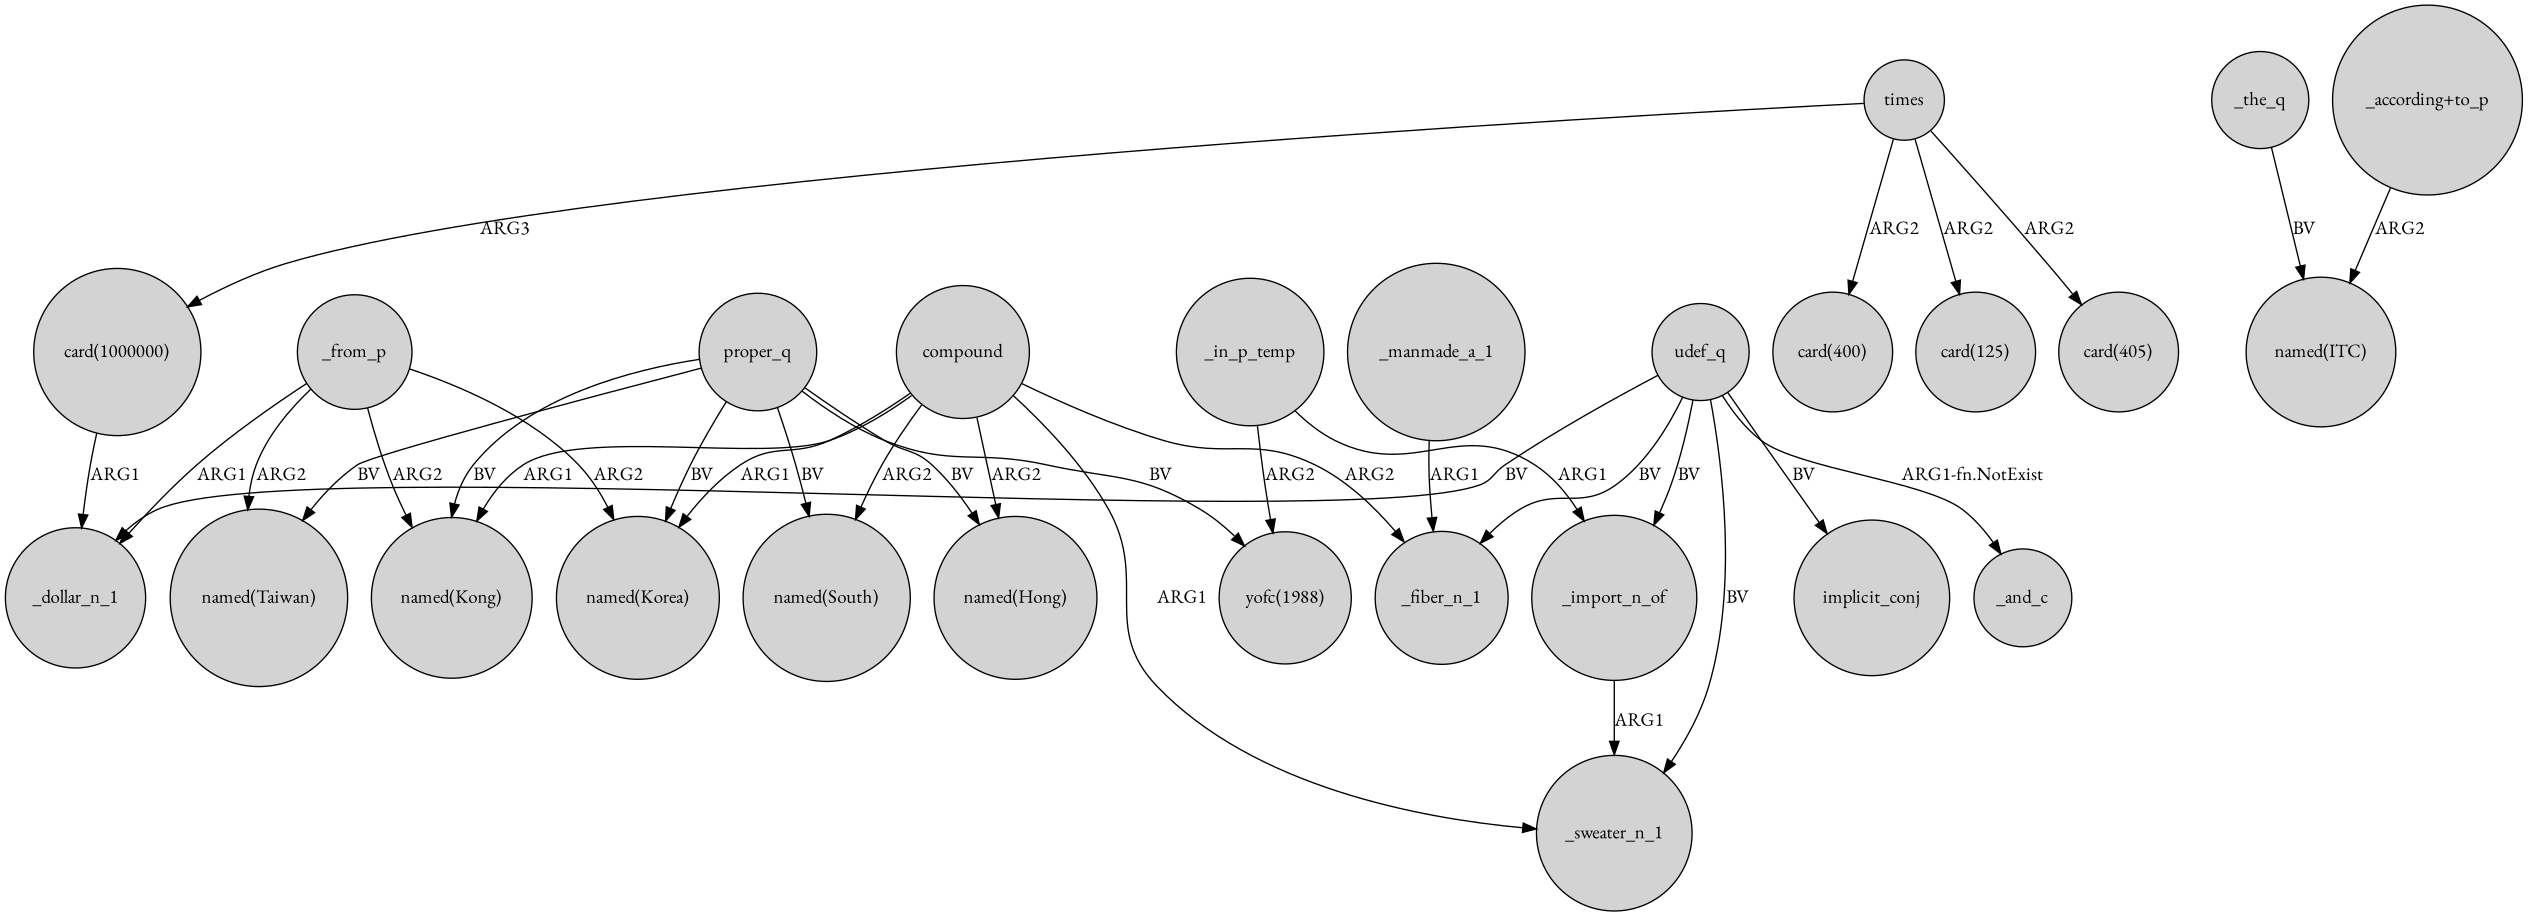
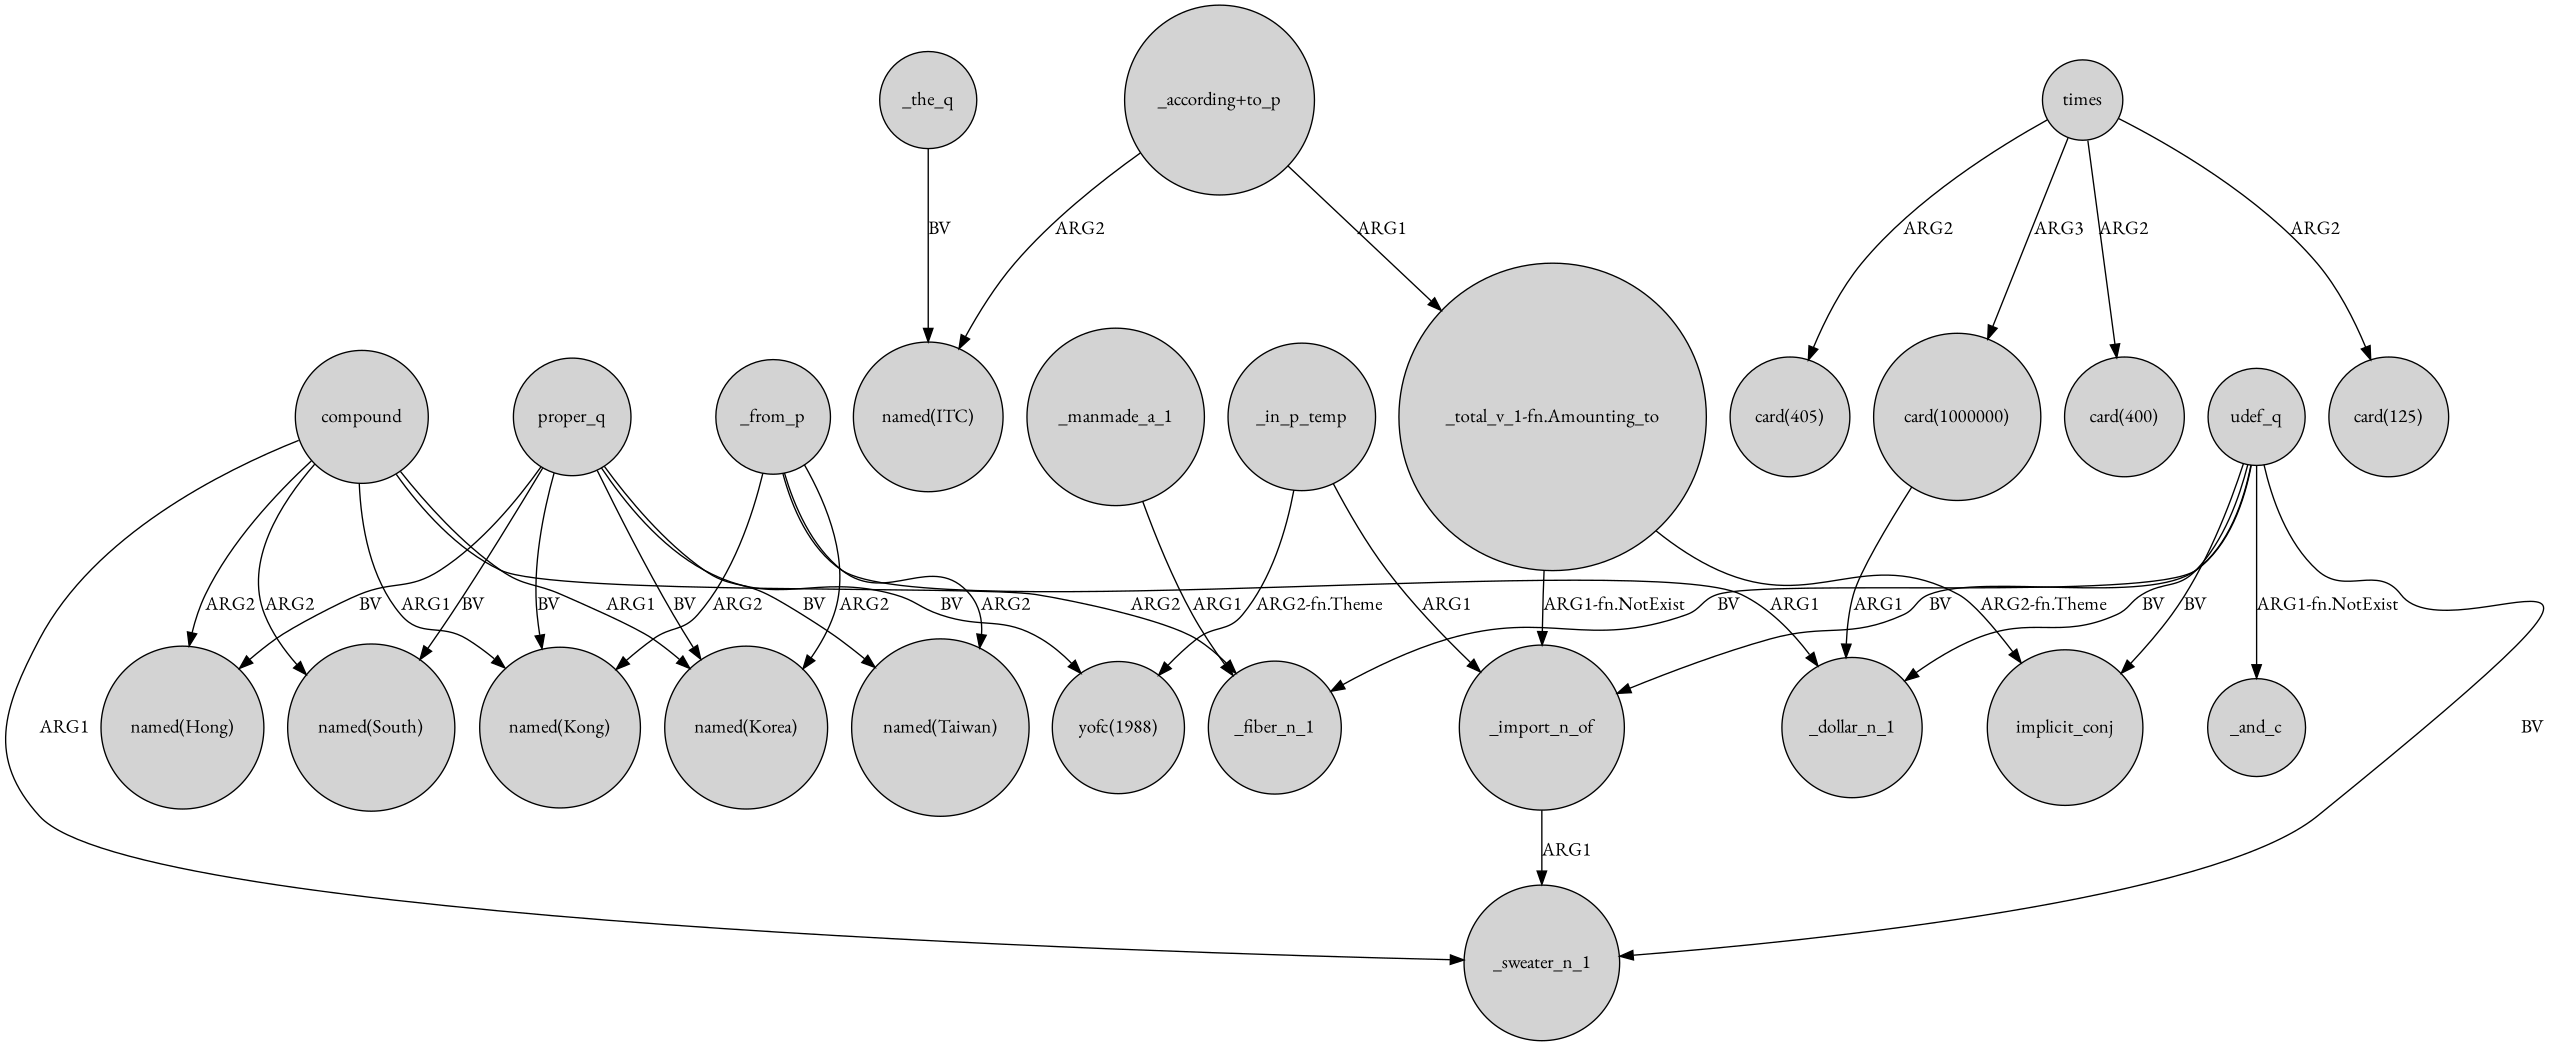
none -> (1553, 417)
(1290, 475) -> (1319, 605)
